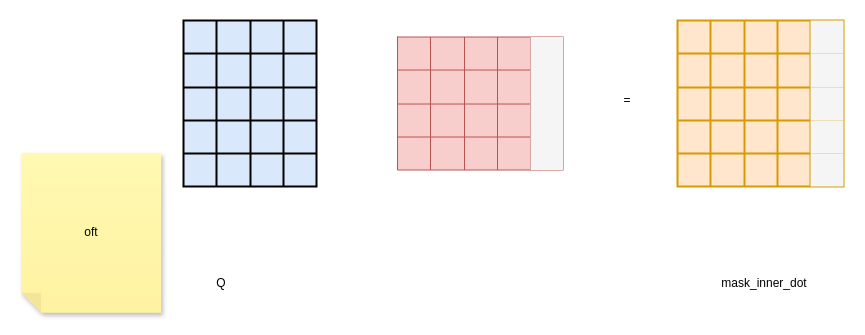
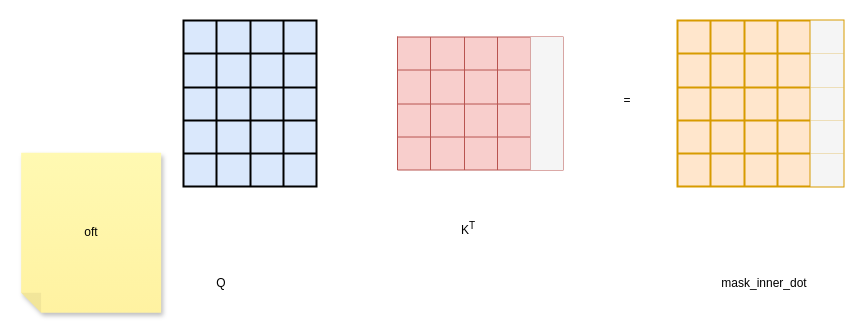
none -> (469, 229)
